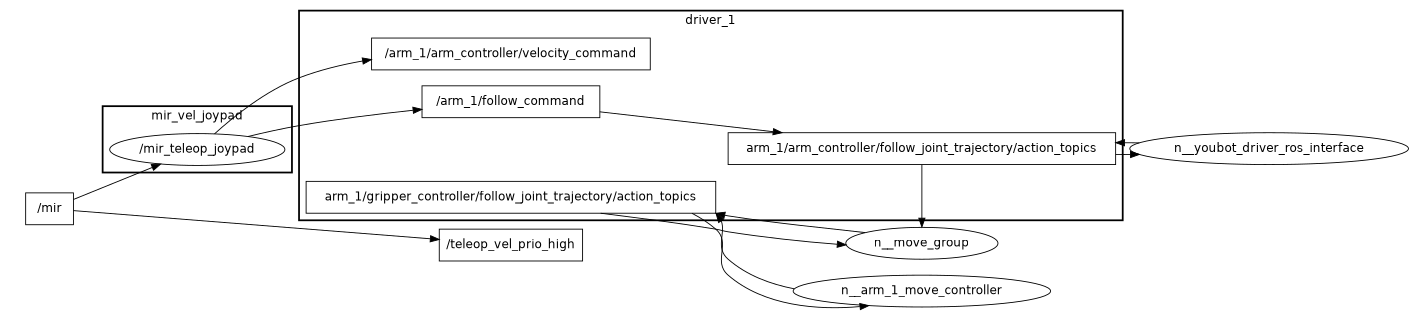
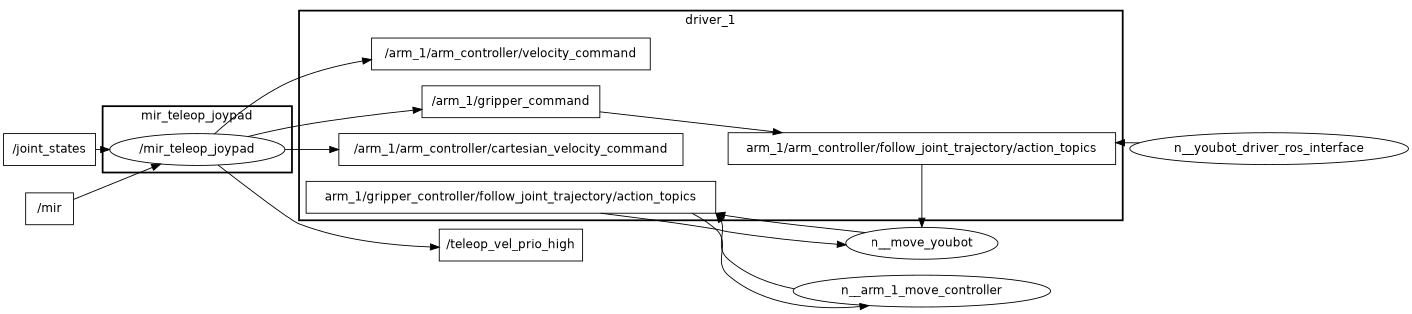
(511, 102) -> (511, 102)
(197, 116) -> (197, 116)
none -> (50, 150)
none -> (511, 150)
(1123, 155) -> none
(252, 225) -> (315, 229)
(922, 243) -> (922, 243)
